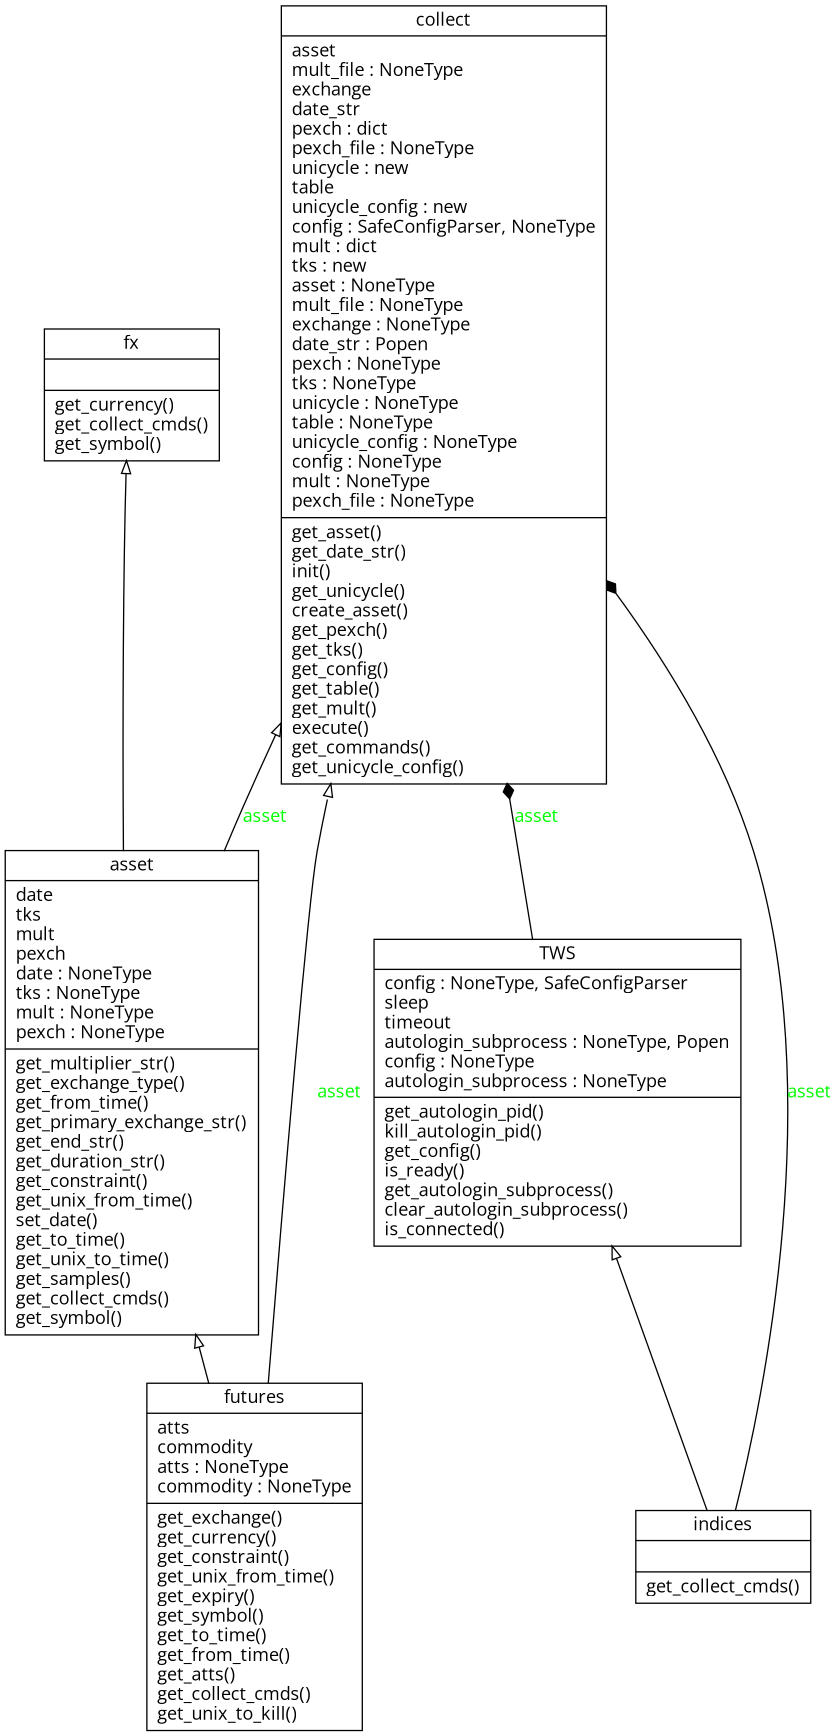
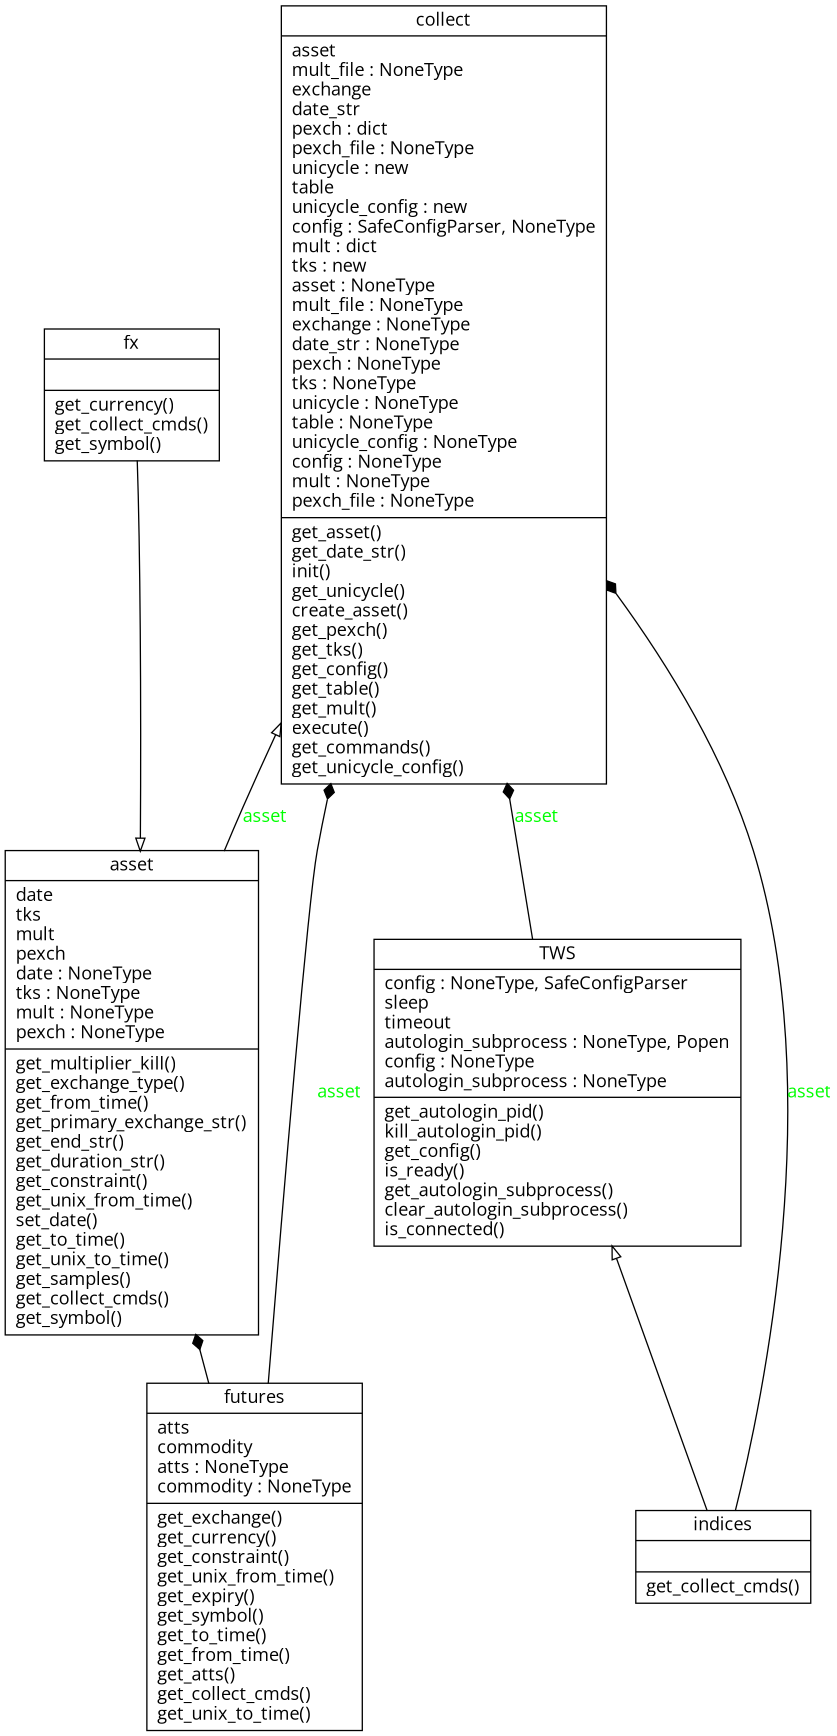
(360, 345) -> (376, 345)
(123, 663) -> (140, 649)
(96, 1064) -> (97, 1064)
(293, 1091) -> (293, 1091)
(204, 1365) -> (204, 1365)
(228, 1714) -> (234, 1714)
